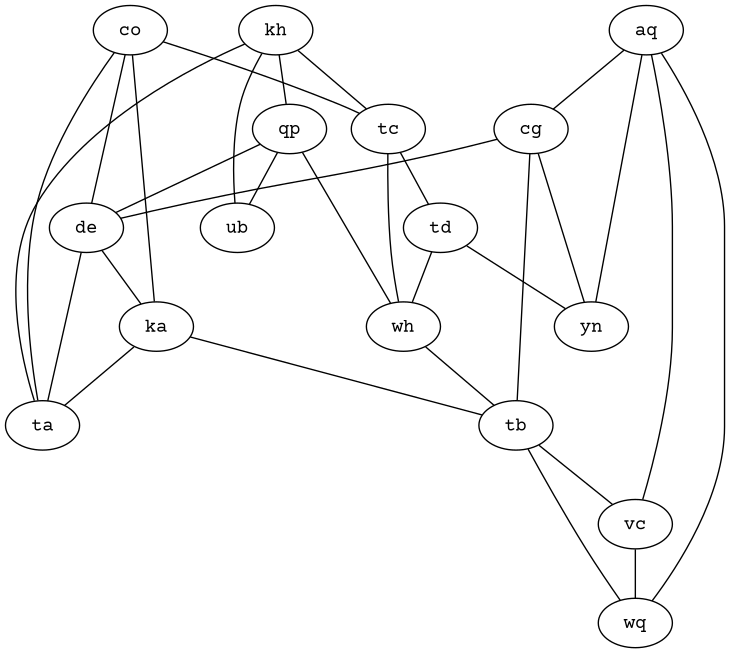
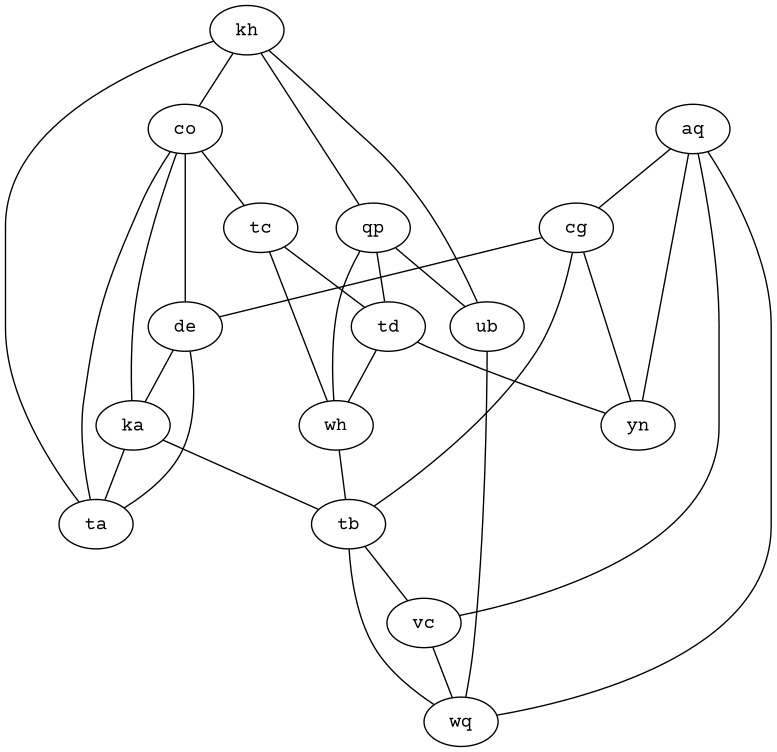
(332, 80) -> (216, 80)
(188, 178) -> (379, 268)
none -> (483, 525)
